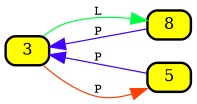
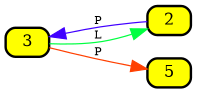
(169, 25) -> (169, 21)
(106, 66) -> none
